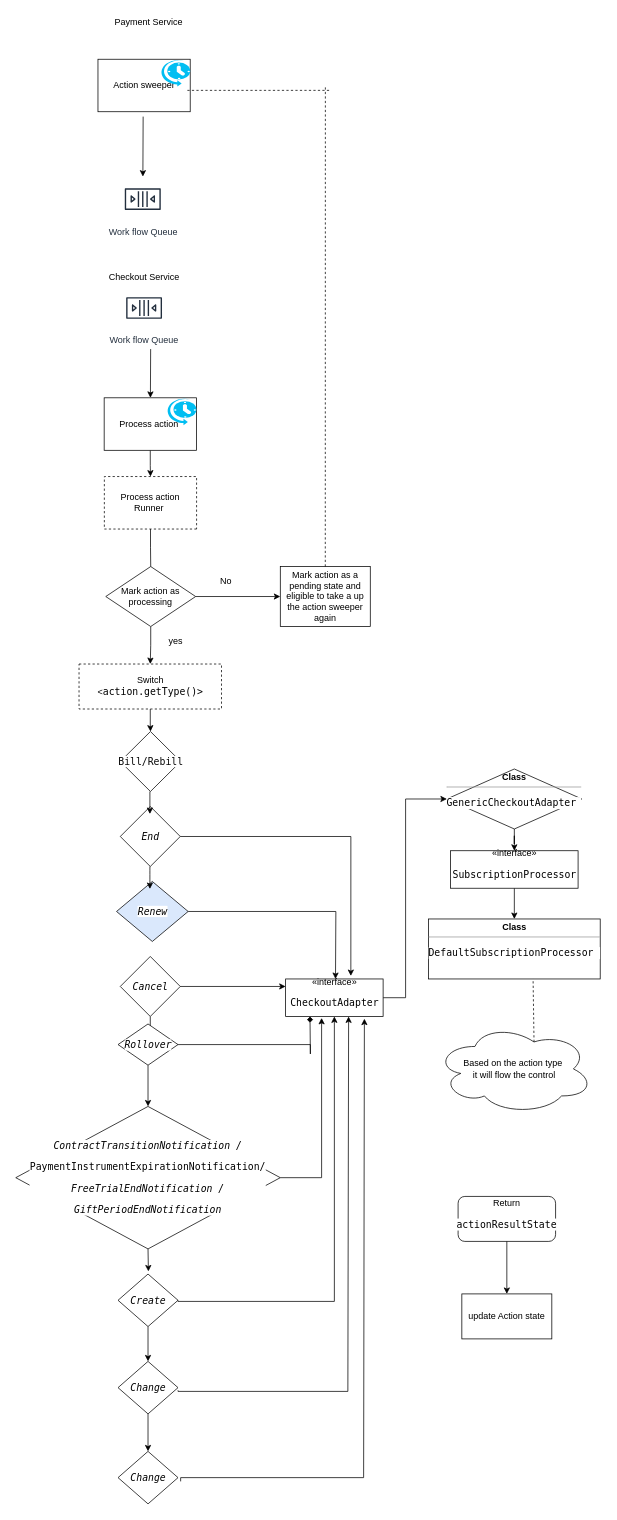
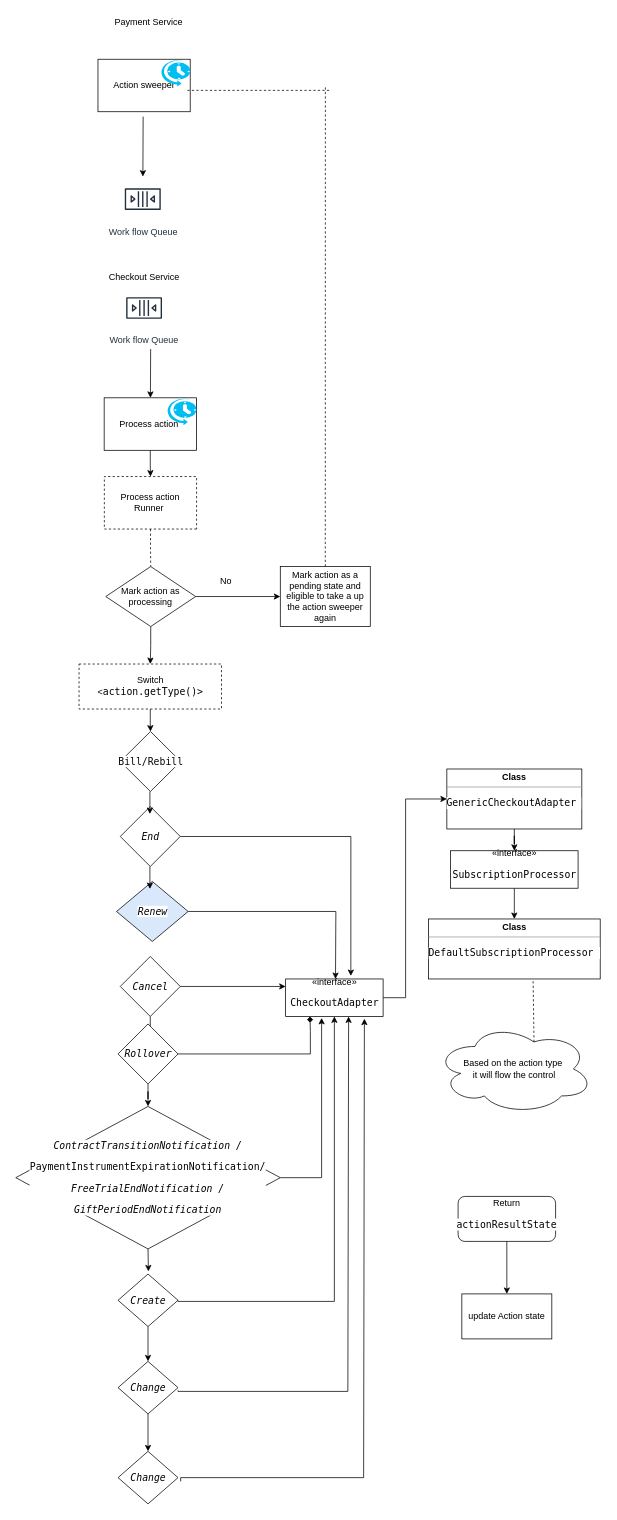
(150, 547) -> (150, 547)
(175, 642) -> none
(514, 799) -> (514, 799)
(148, 1045) -> (148, 1054)
